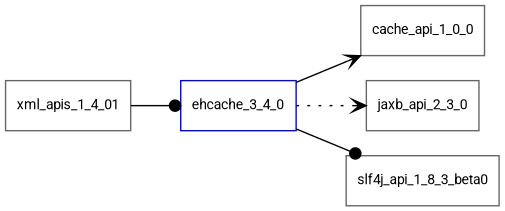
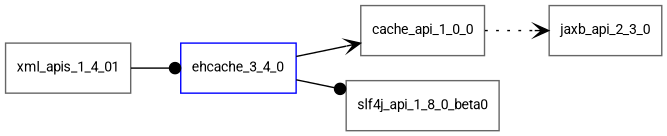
(324, 106) -> (510, 31)
(423, 181) -> (423, 106)
